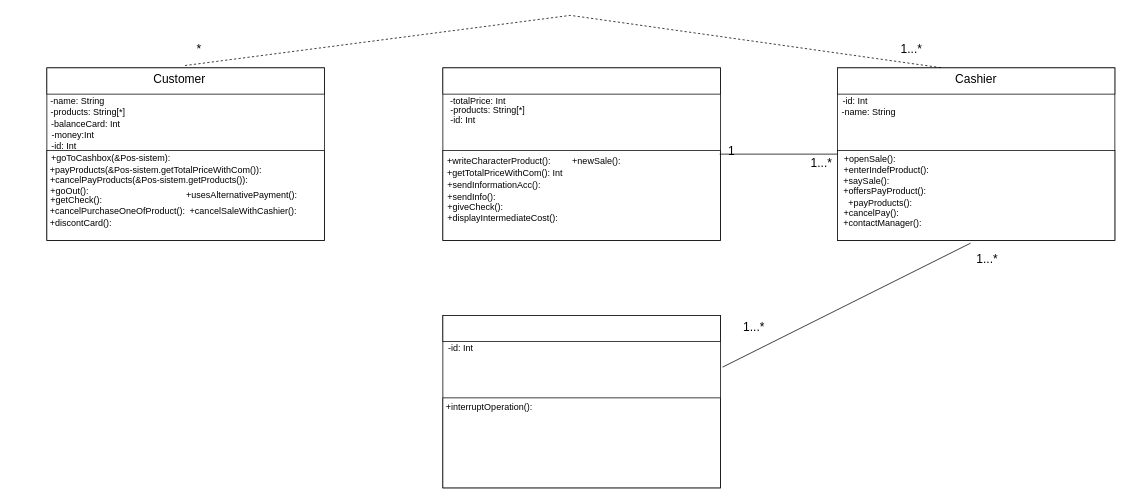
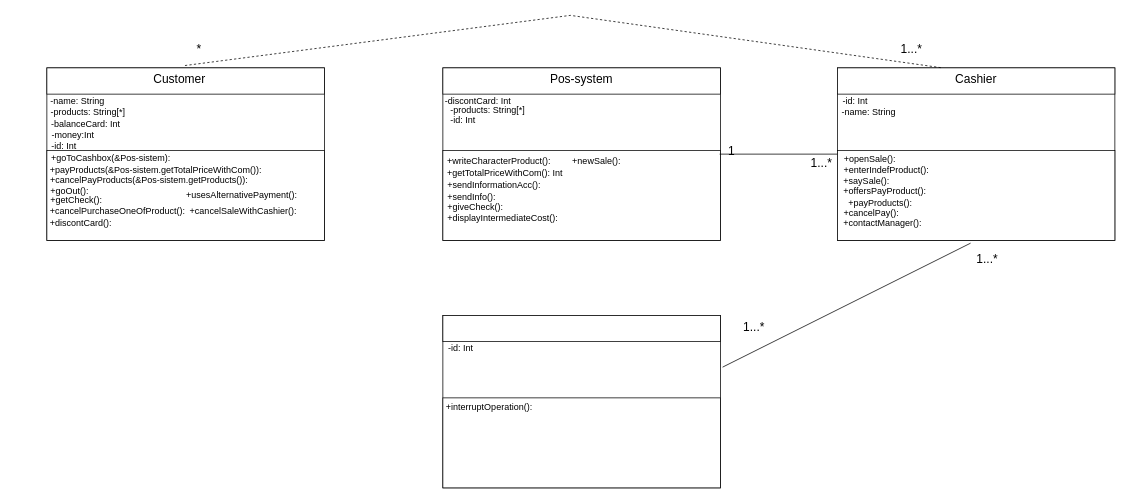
none -> (582, 79)
(478, 102) -> (478, 102)
